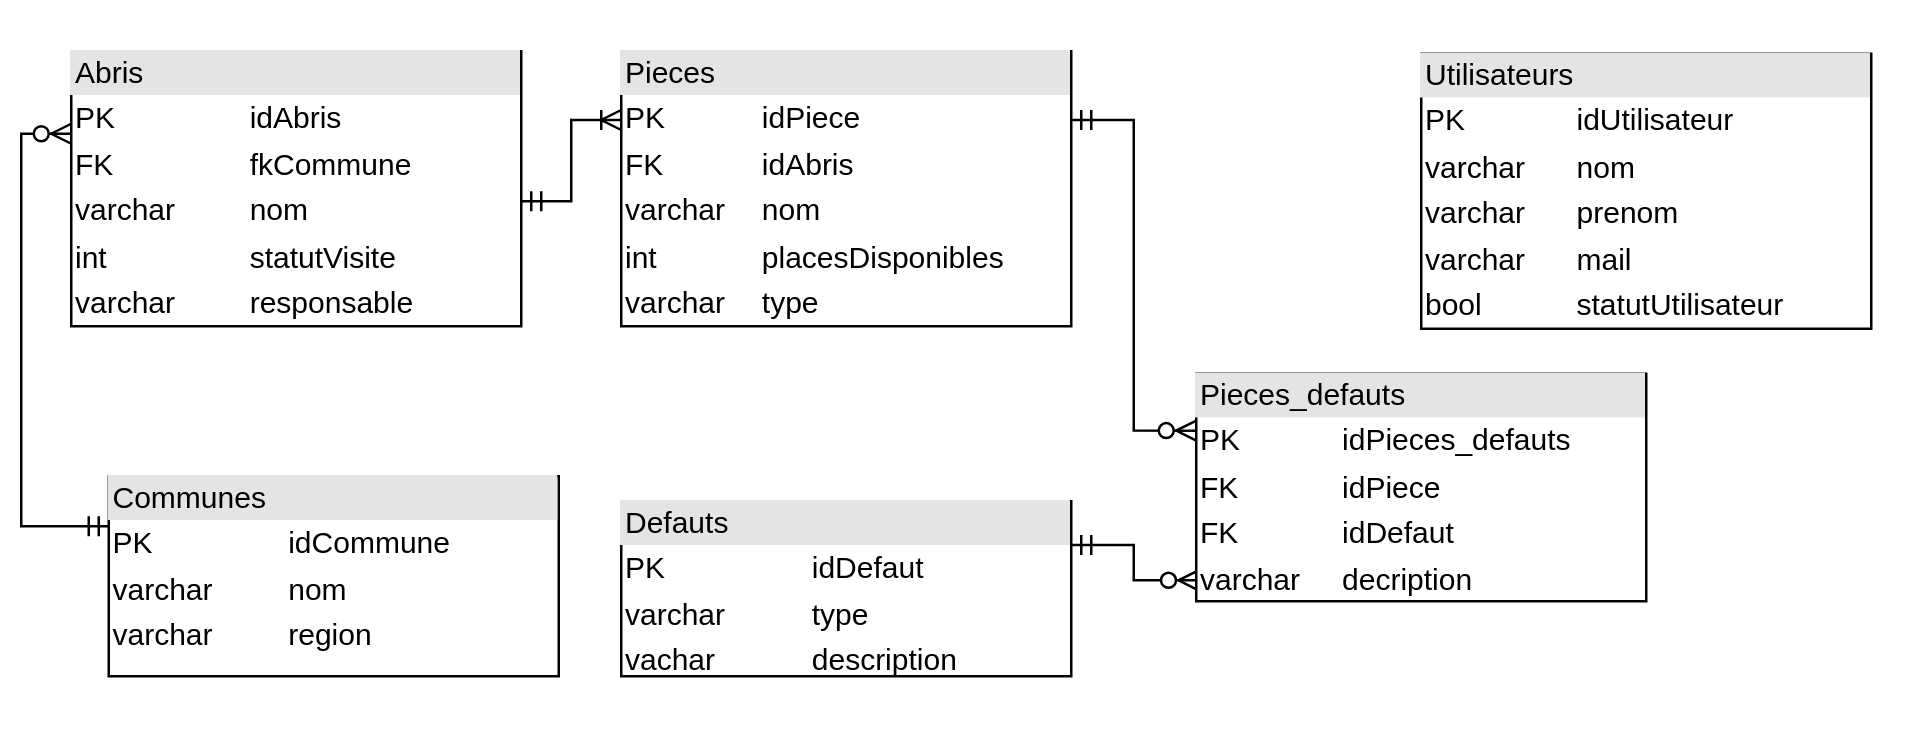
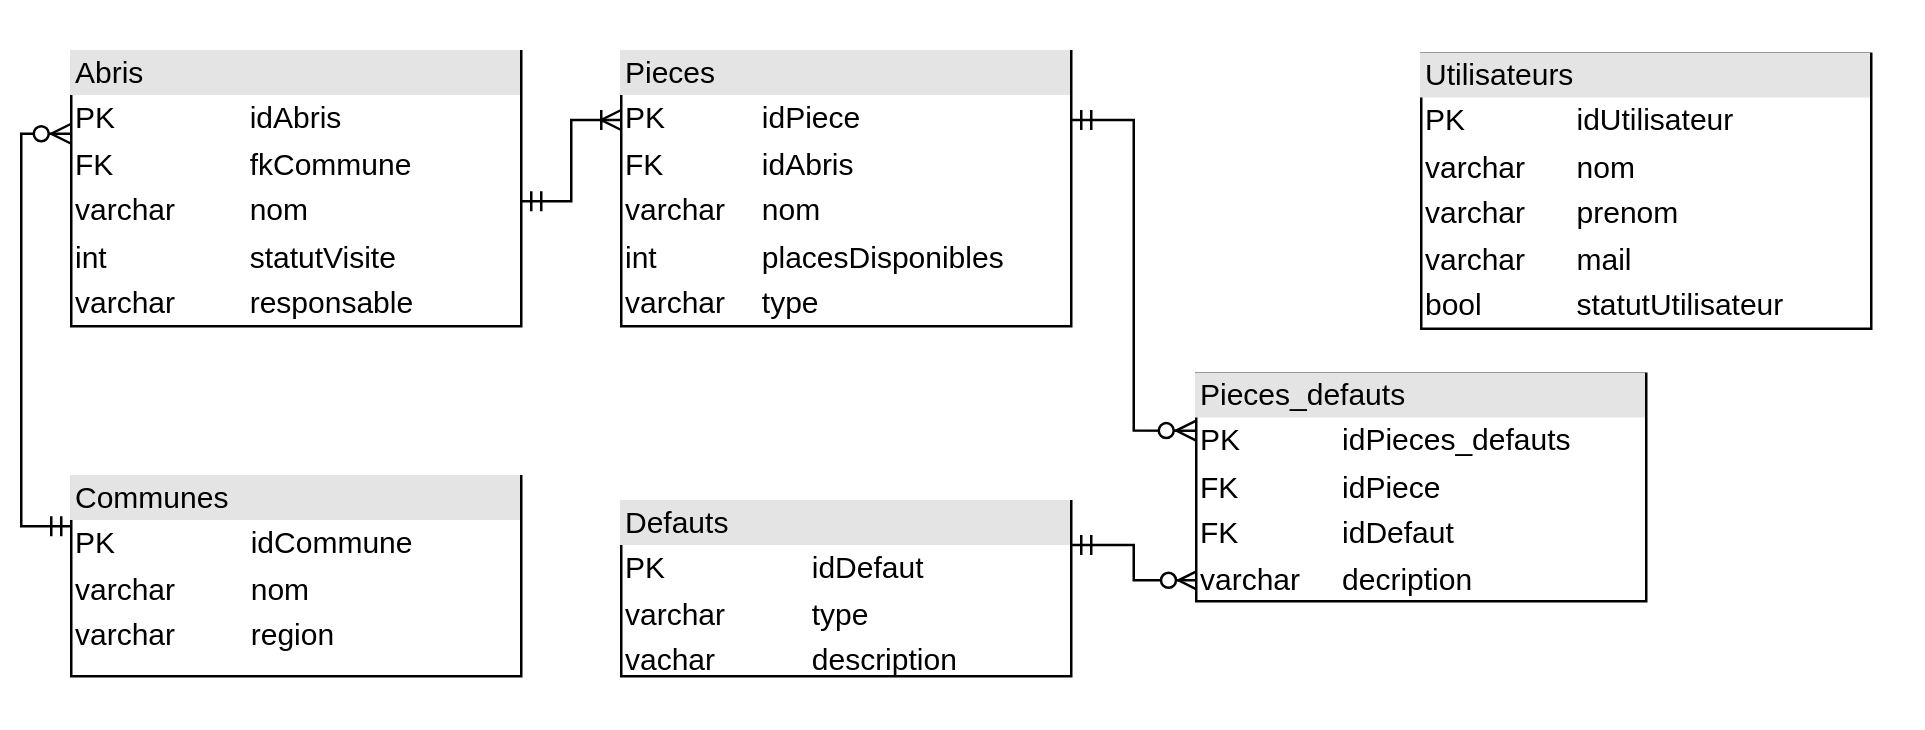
(334, 576) -> (296, 576)
